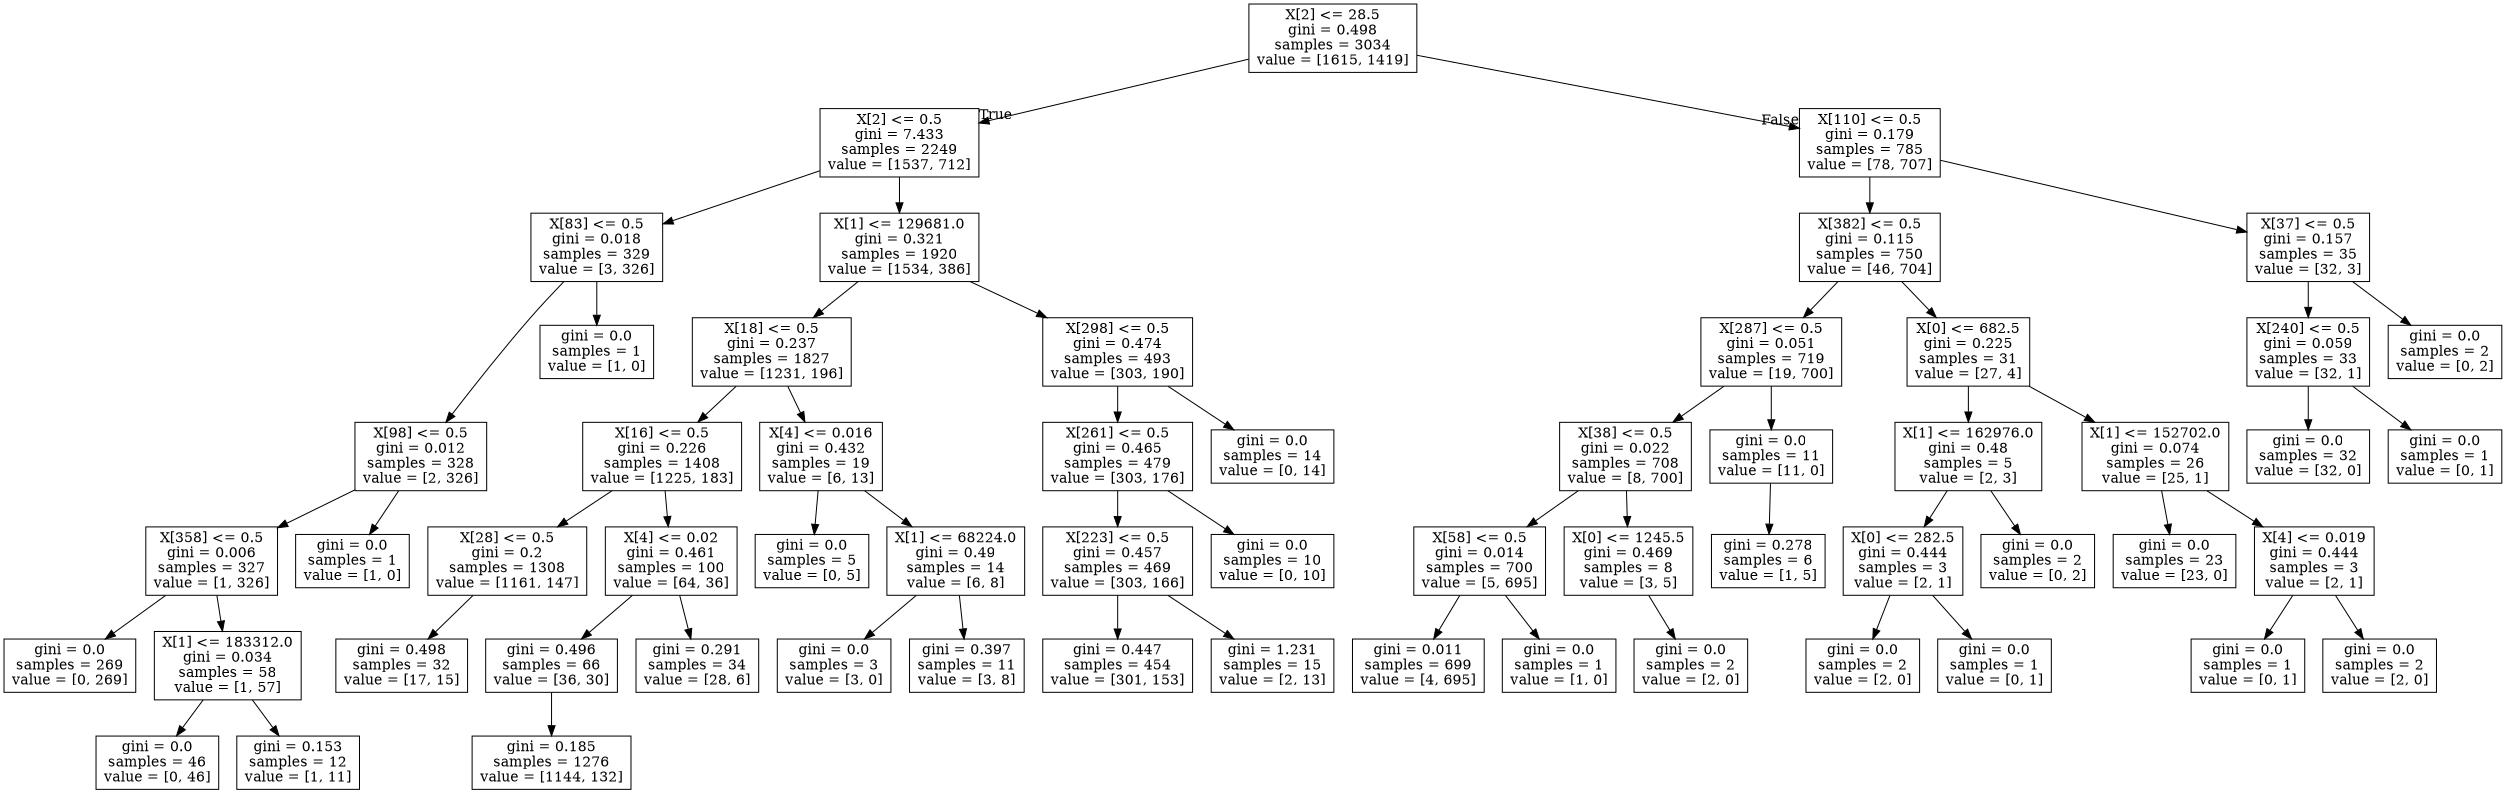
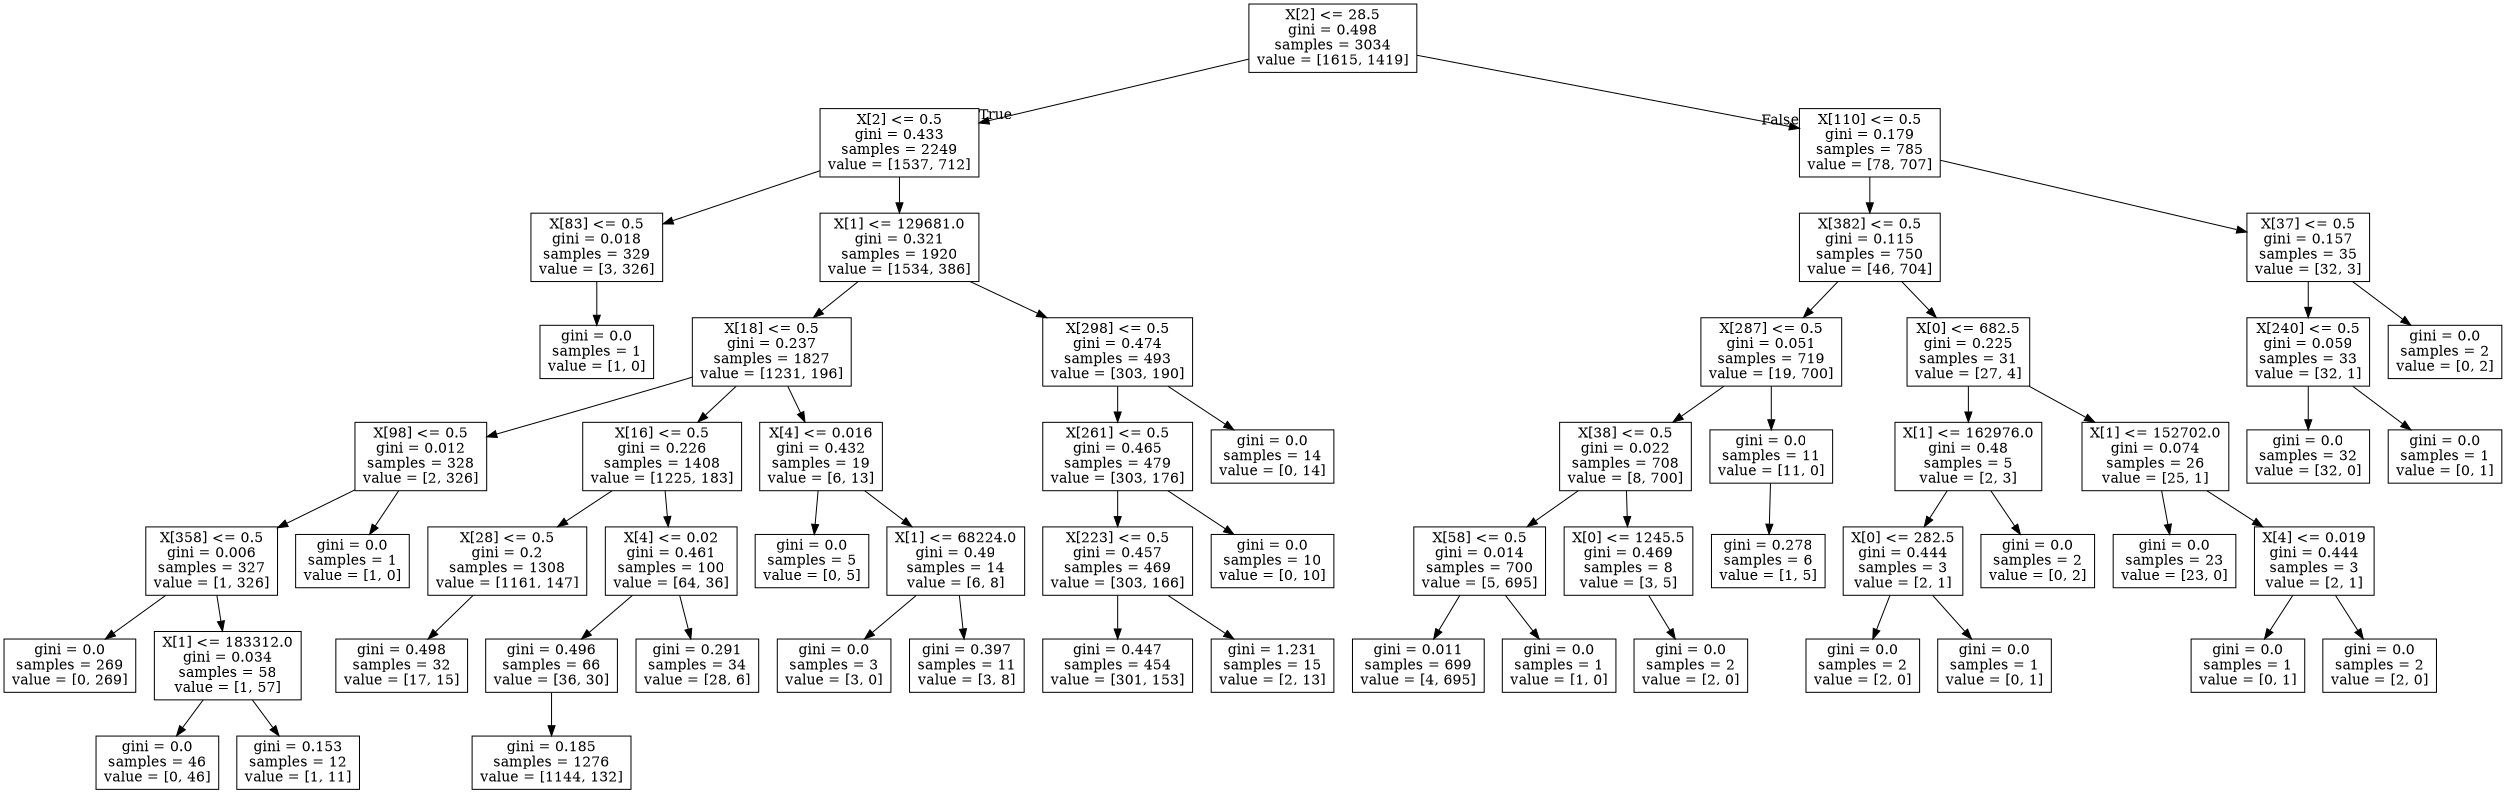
(899, 143) -> (899, 143)
(506, 346) -> (594, 406)
